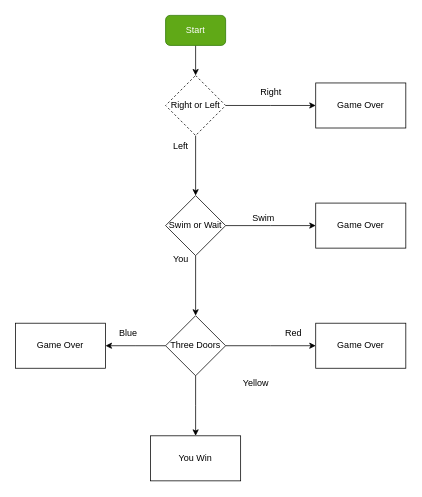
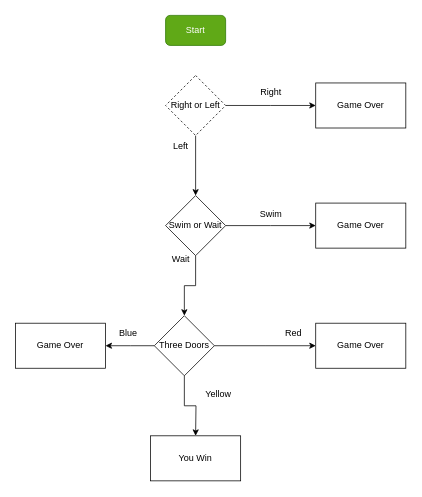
(195, 57) -> none
(263, 218) -> (270, 214)
(181, 259) -> (181, 259)
(195, 345) -> (184, 345)
(255, 383) -> (218, 394)
